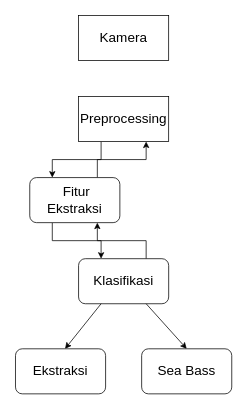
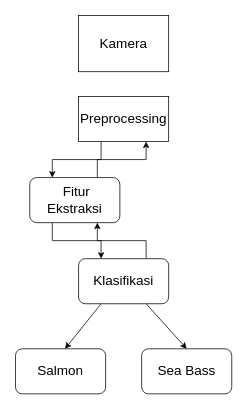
(123, 38) -> (123, 44)
(60, 371) -> (60, 371)
